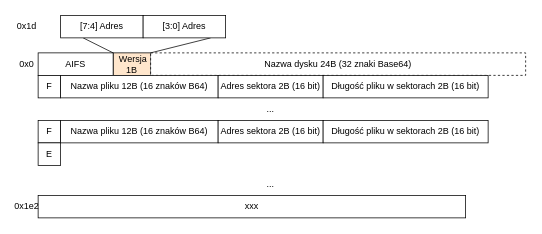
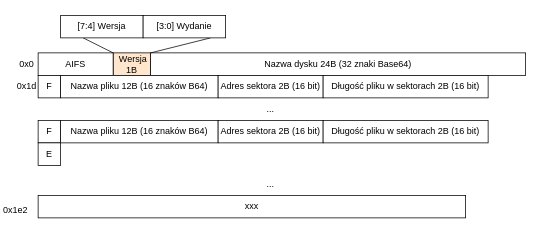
(27, 27) -> (27, 87)
(102, 27) -> (102, 27)
(184, 27) -> (184, 27)
(338, 64) -> (338, 64)
(27, 207) -> (15, 210)
